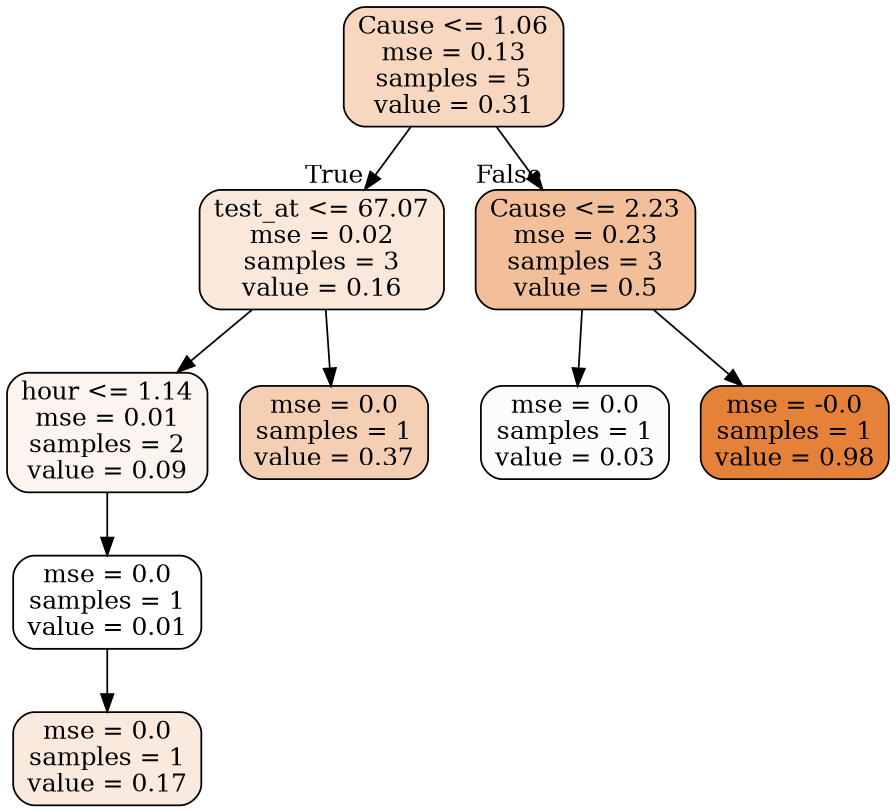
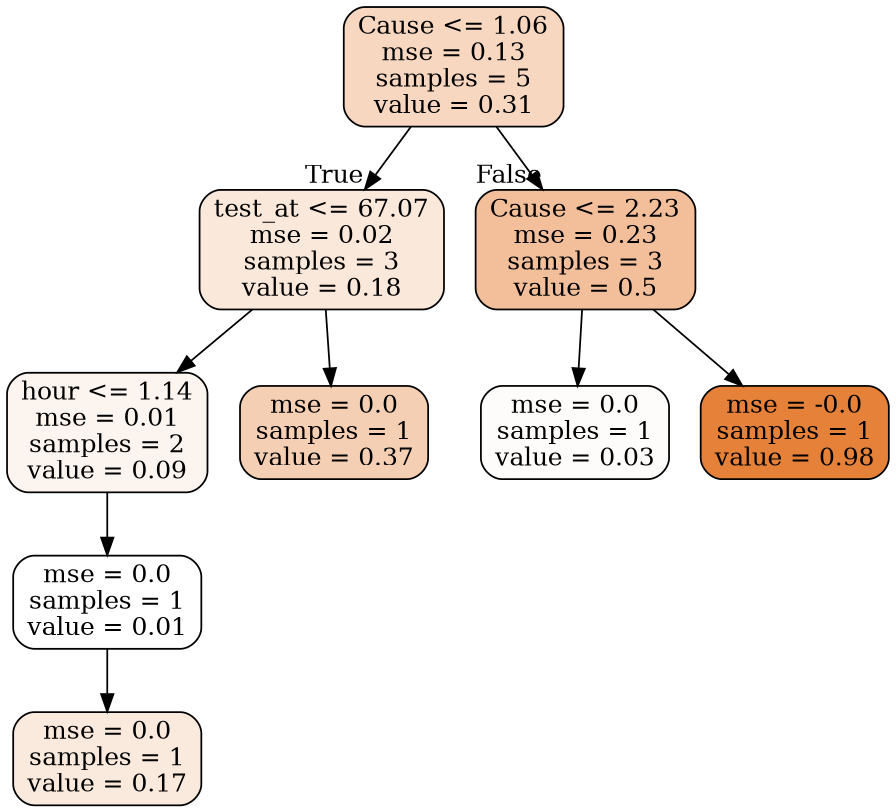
(322, 250) -> (322, 250)
